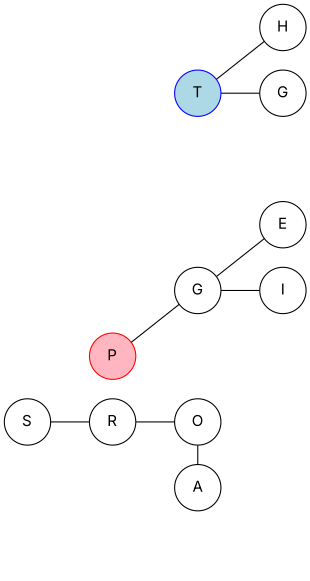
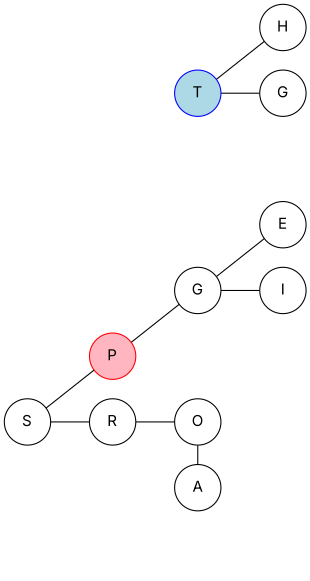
none -> (70, 389)
